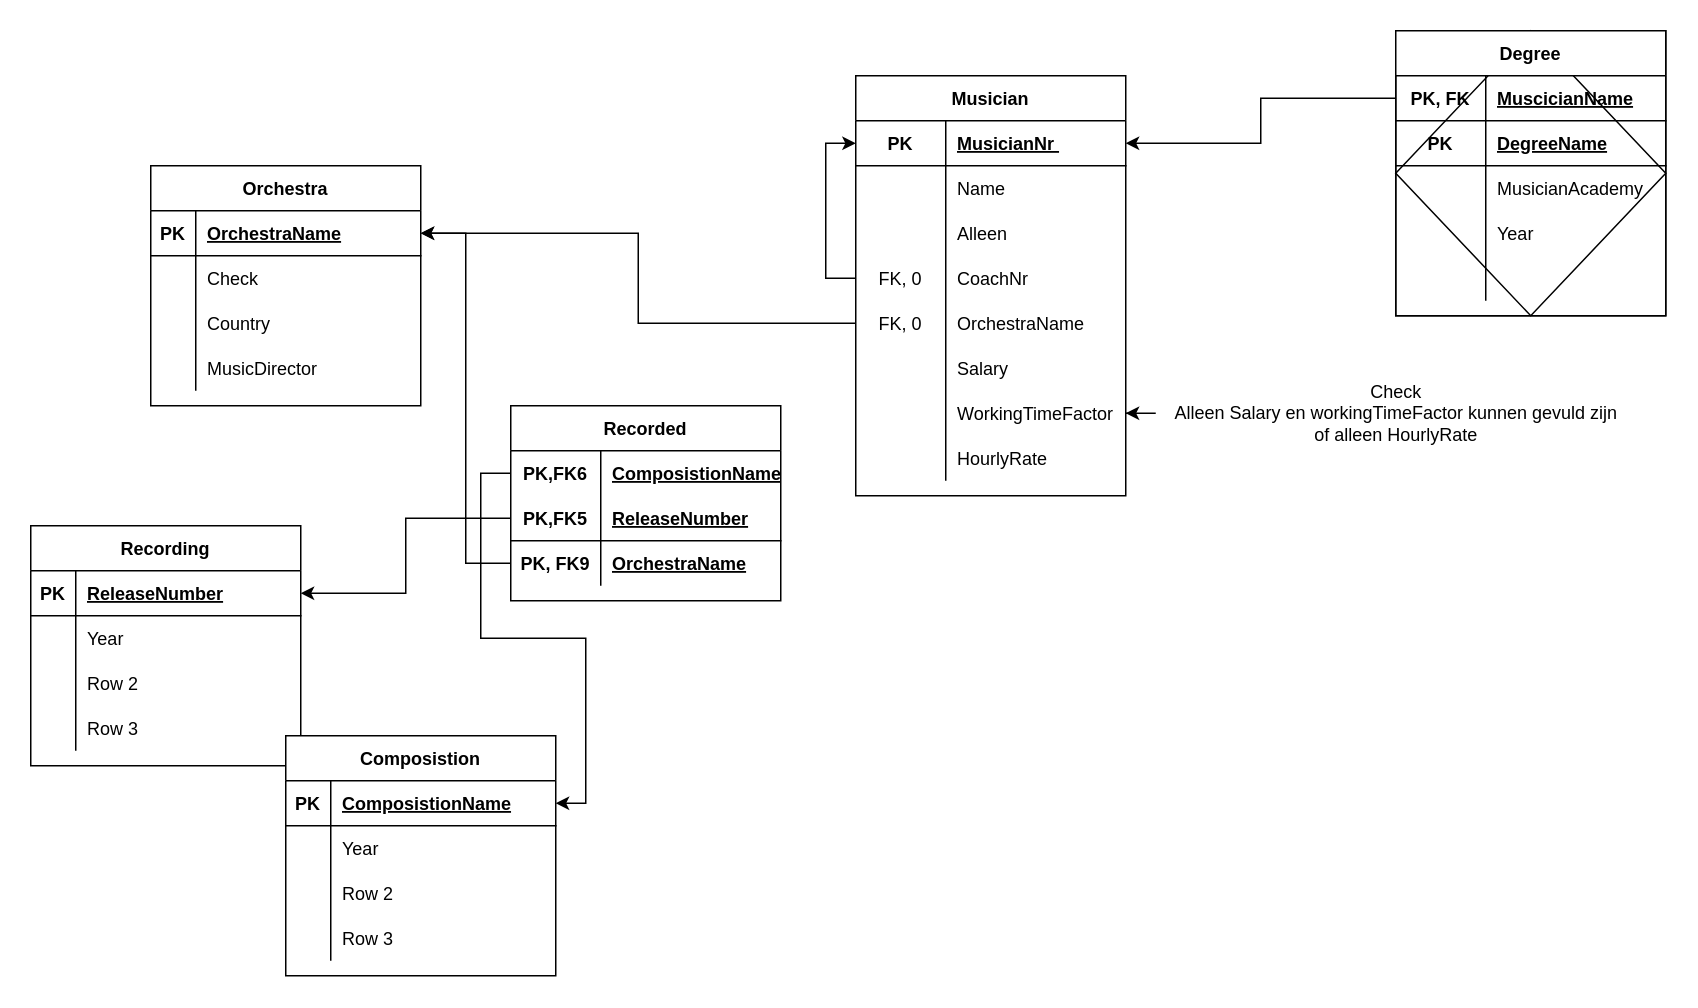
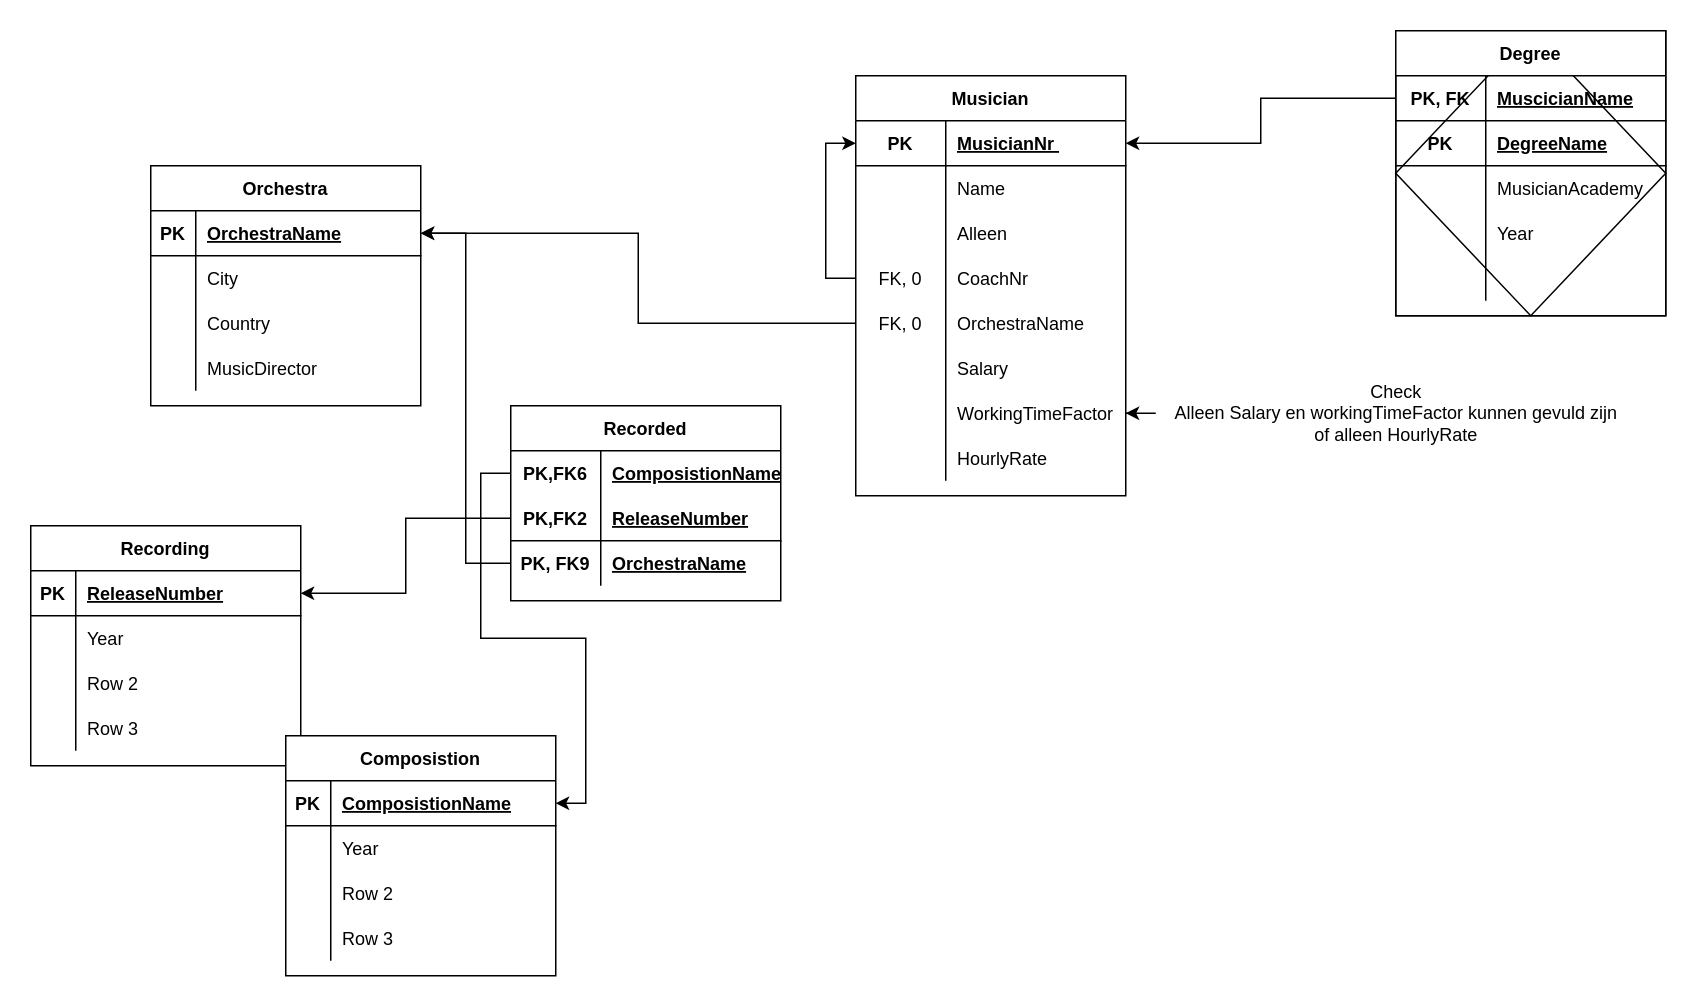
(232, 279) -> (225, 279)
(555, 519) -> (555, 519)
